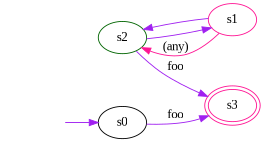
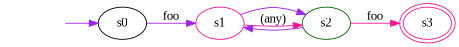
(166, 75) -> (371, 23)
(173, 124) -> (167, 23)
